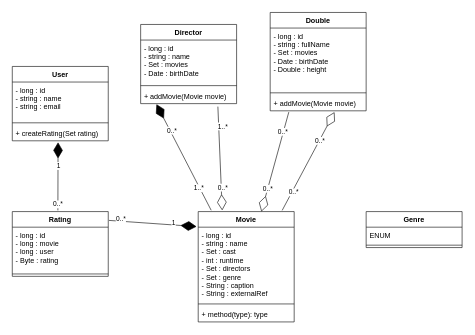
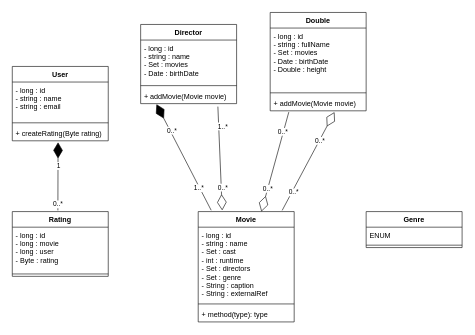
(64, 133) -> (66, 133)
(142, 223) -> none
